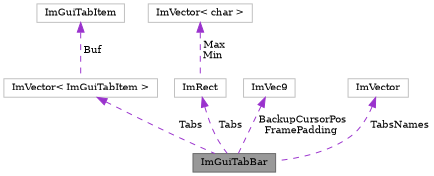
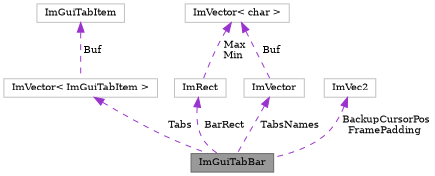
none -> (258, 55)
(269, 88) -> (350, 88)
(229, 125) -> (223, 125)
